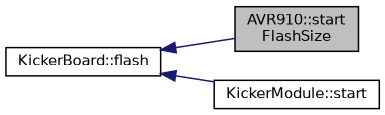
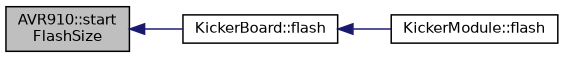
(205, 43) -> (164, 29)
(297, 94) -> (475, 29)
